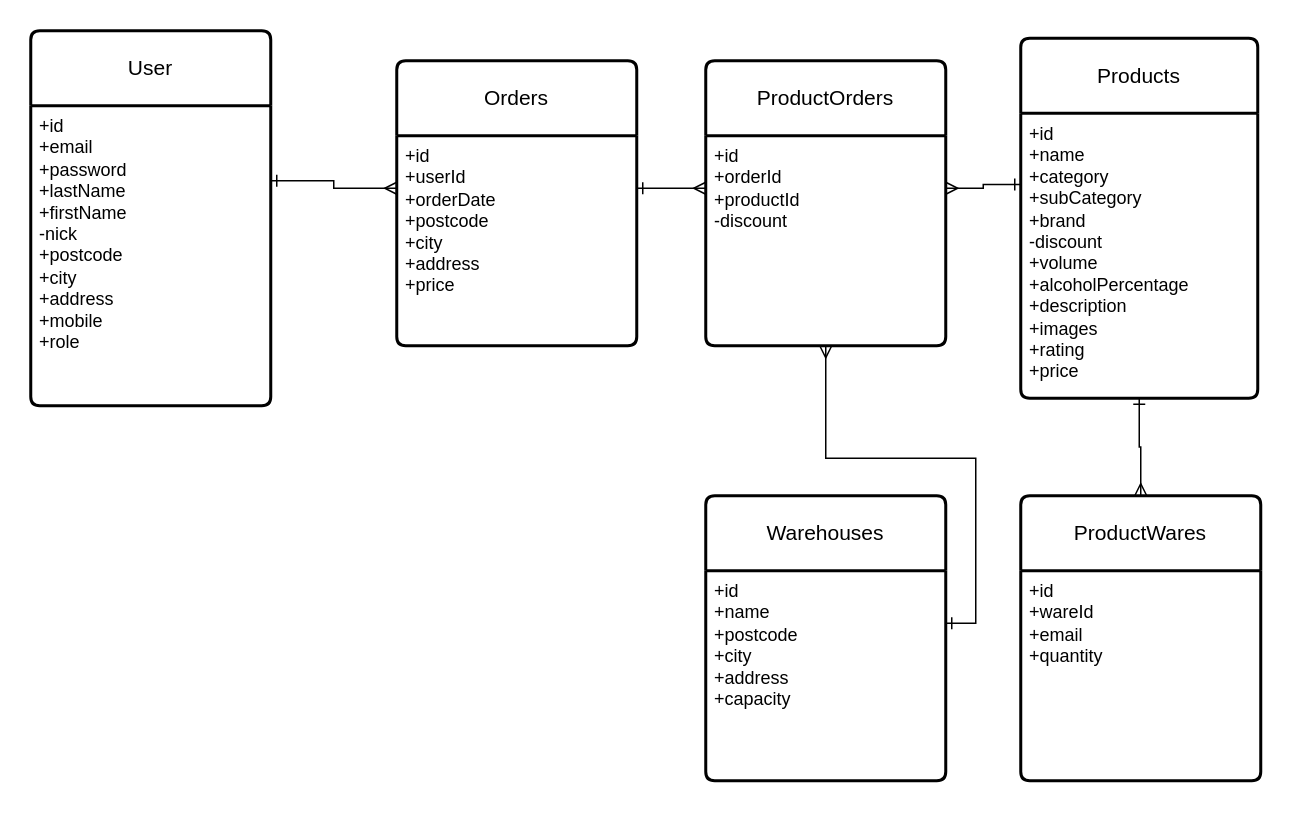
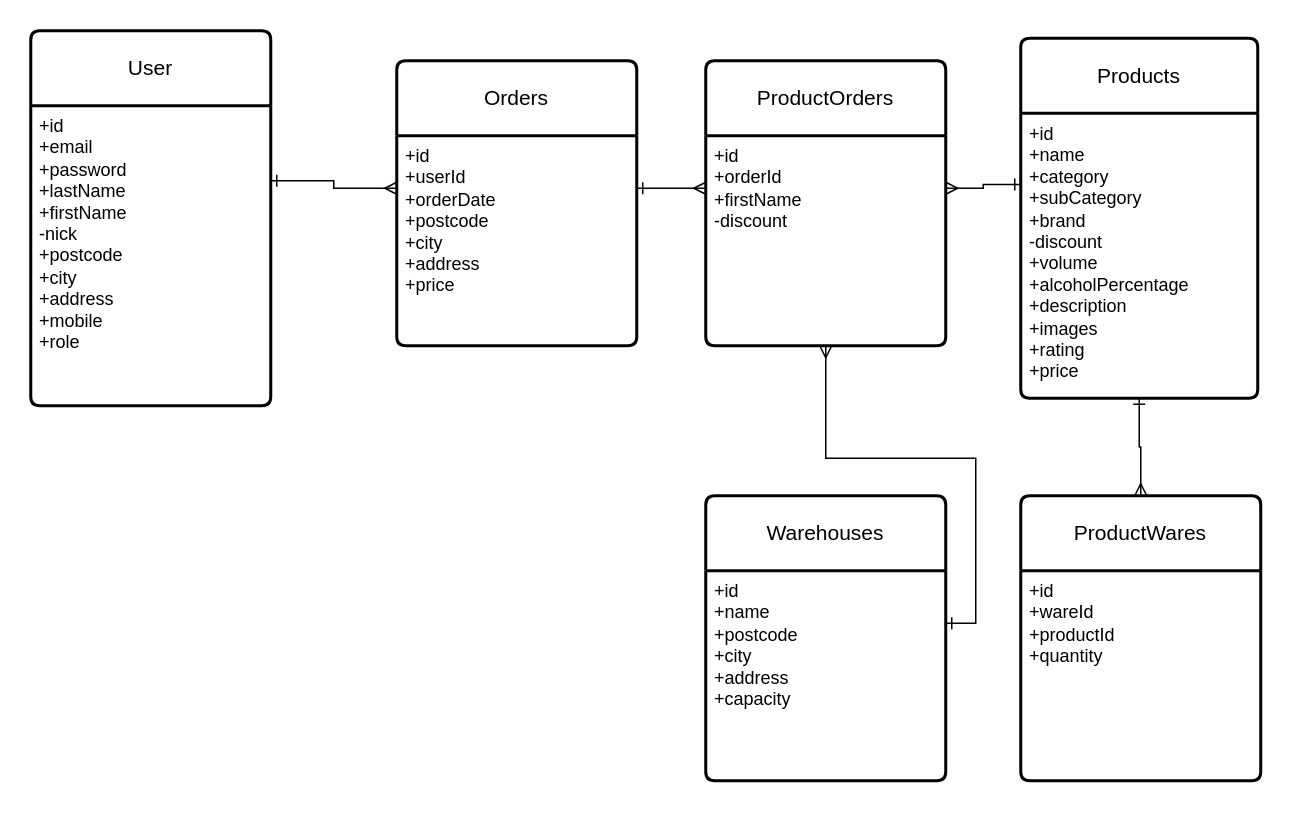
(765, 189) -> (763, 189)
(1073, 624) -> (1080, 624)
